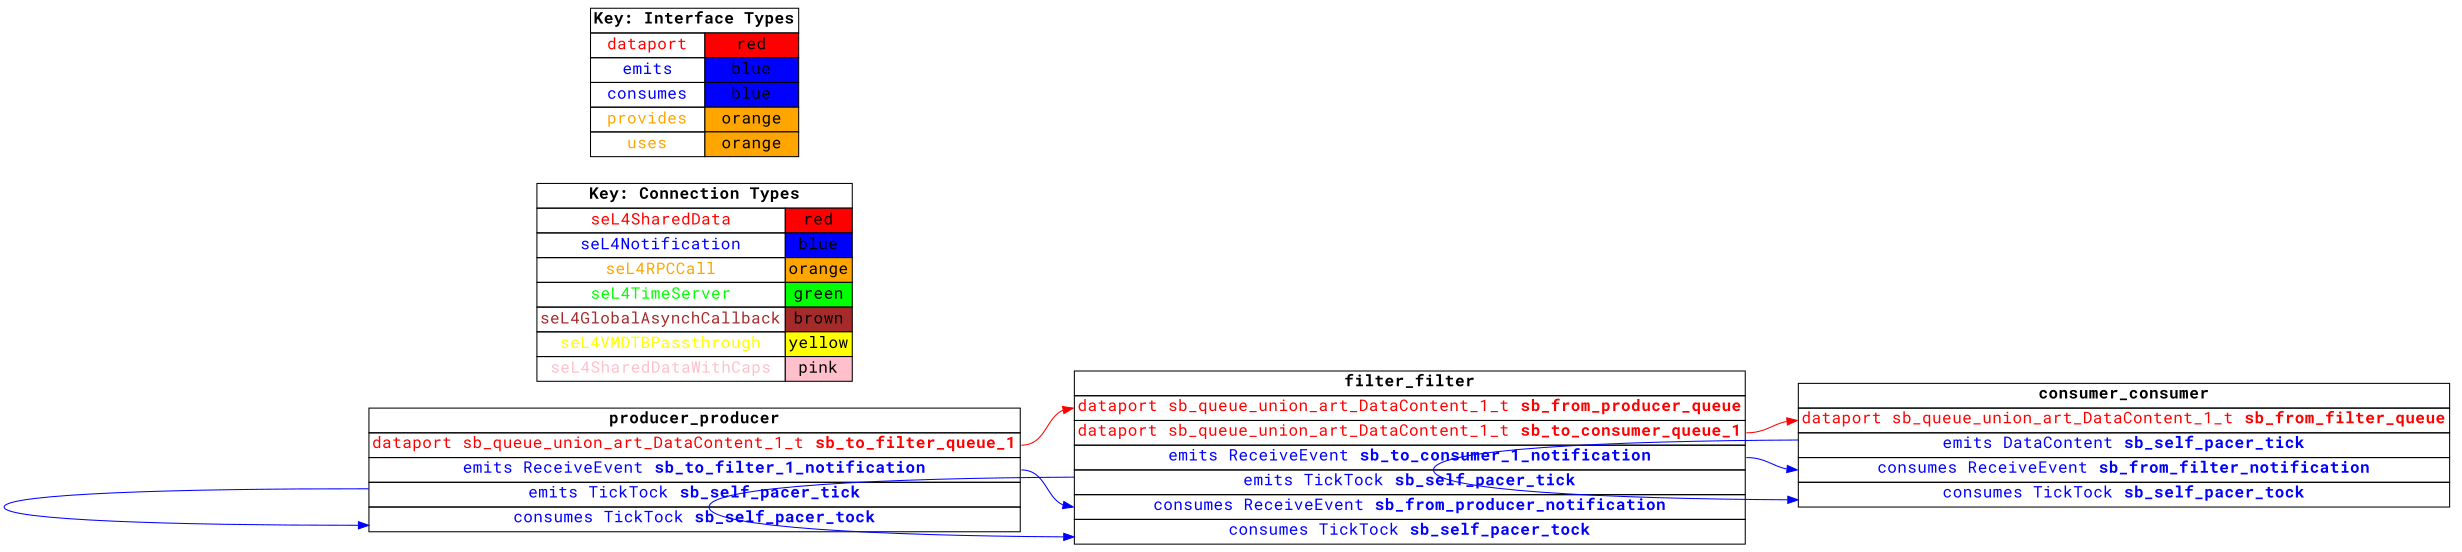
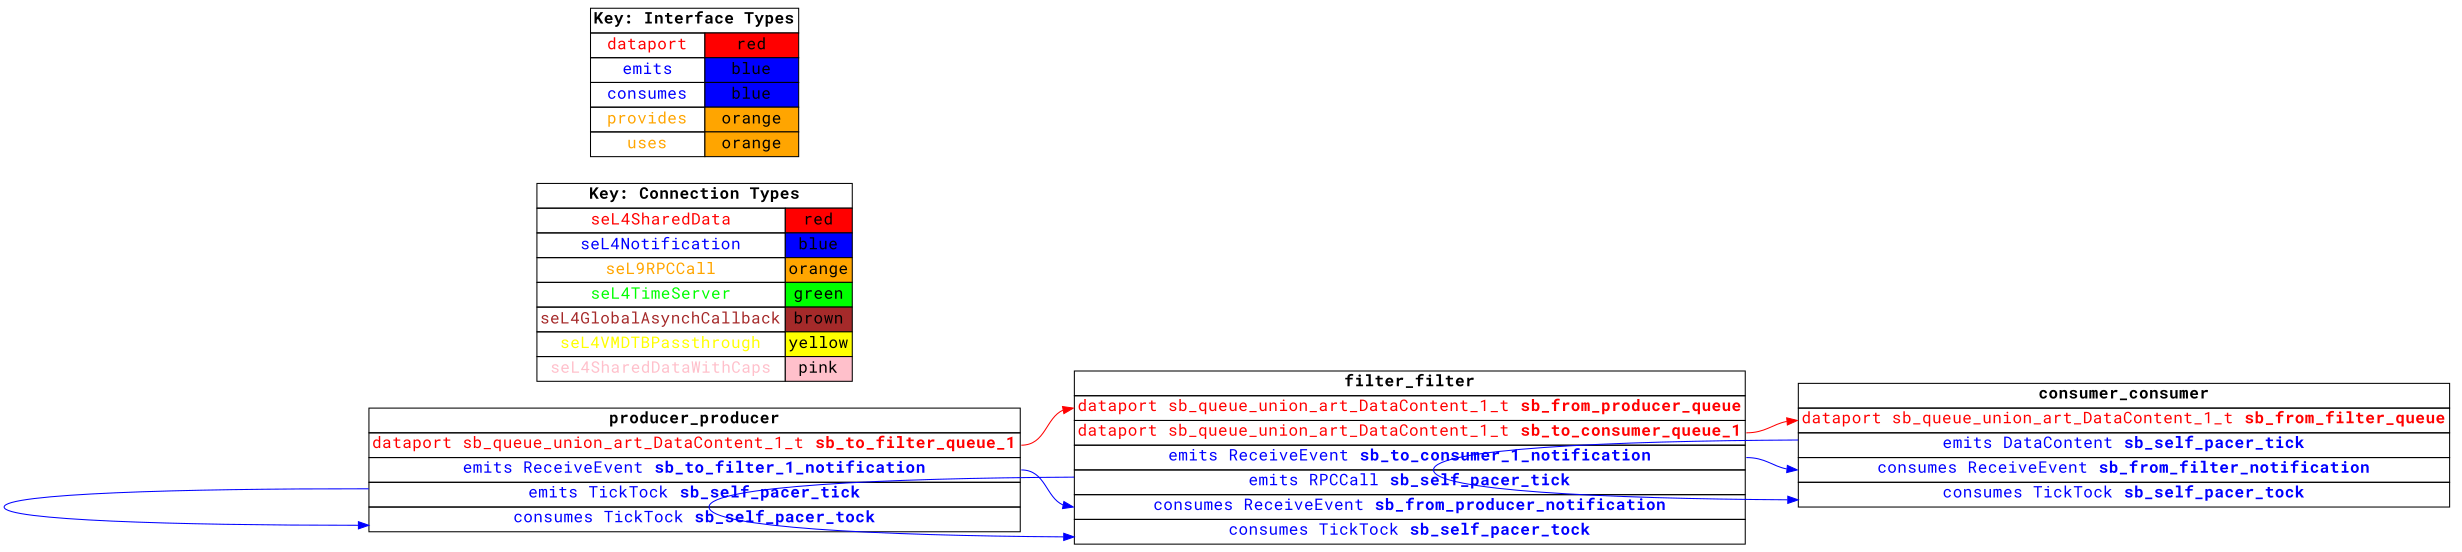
(661, 269) -> (661, 269)
(1319, 480) -> (1319, 480)
